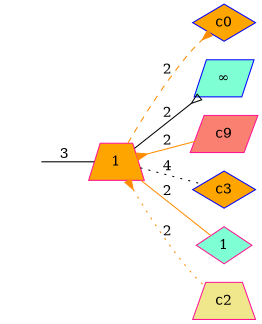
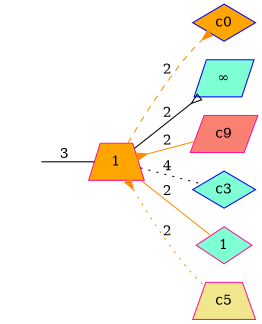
(224, 190) -> (224, 190)
(224, 301) -> (224, 301)
